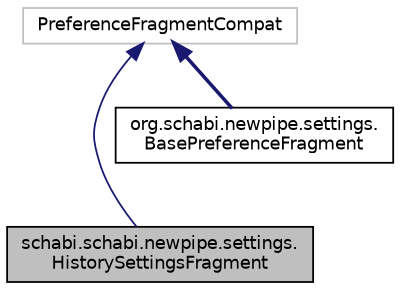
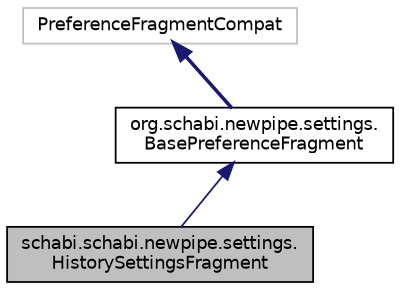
(95, 142) -> (201, 202)
